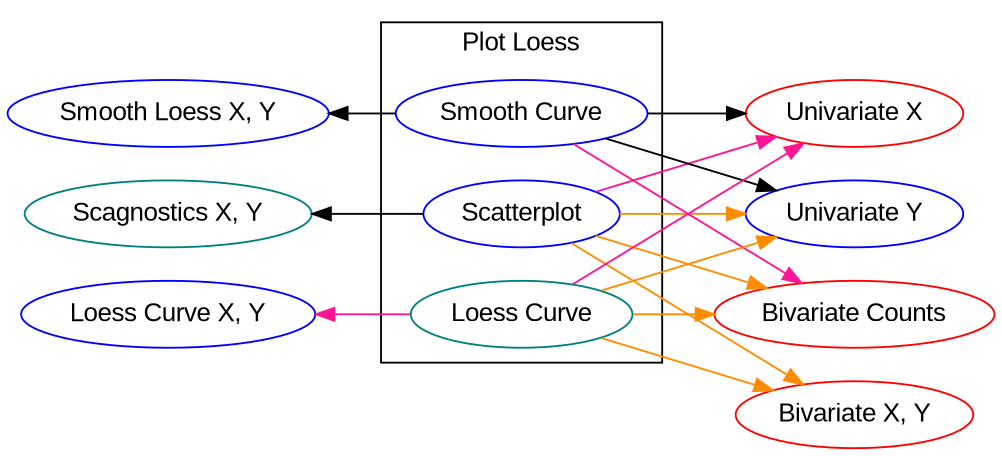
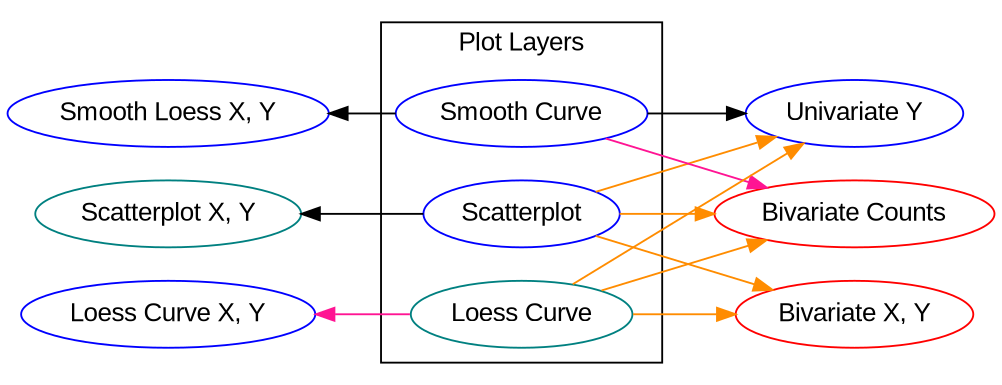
(522, 44) -> (522, 44)
(854, 113) -> none
(168, 214) -> (168, 214)
